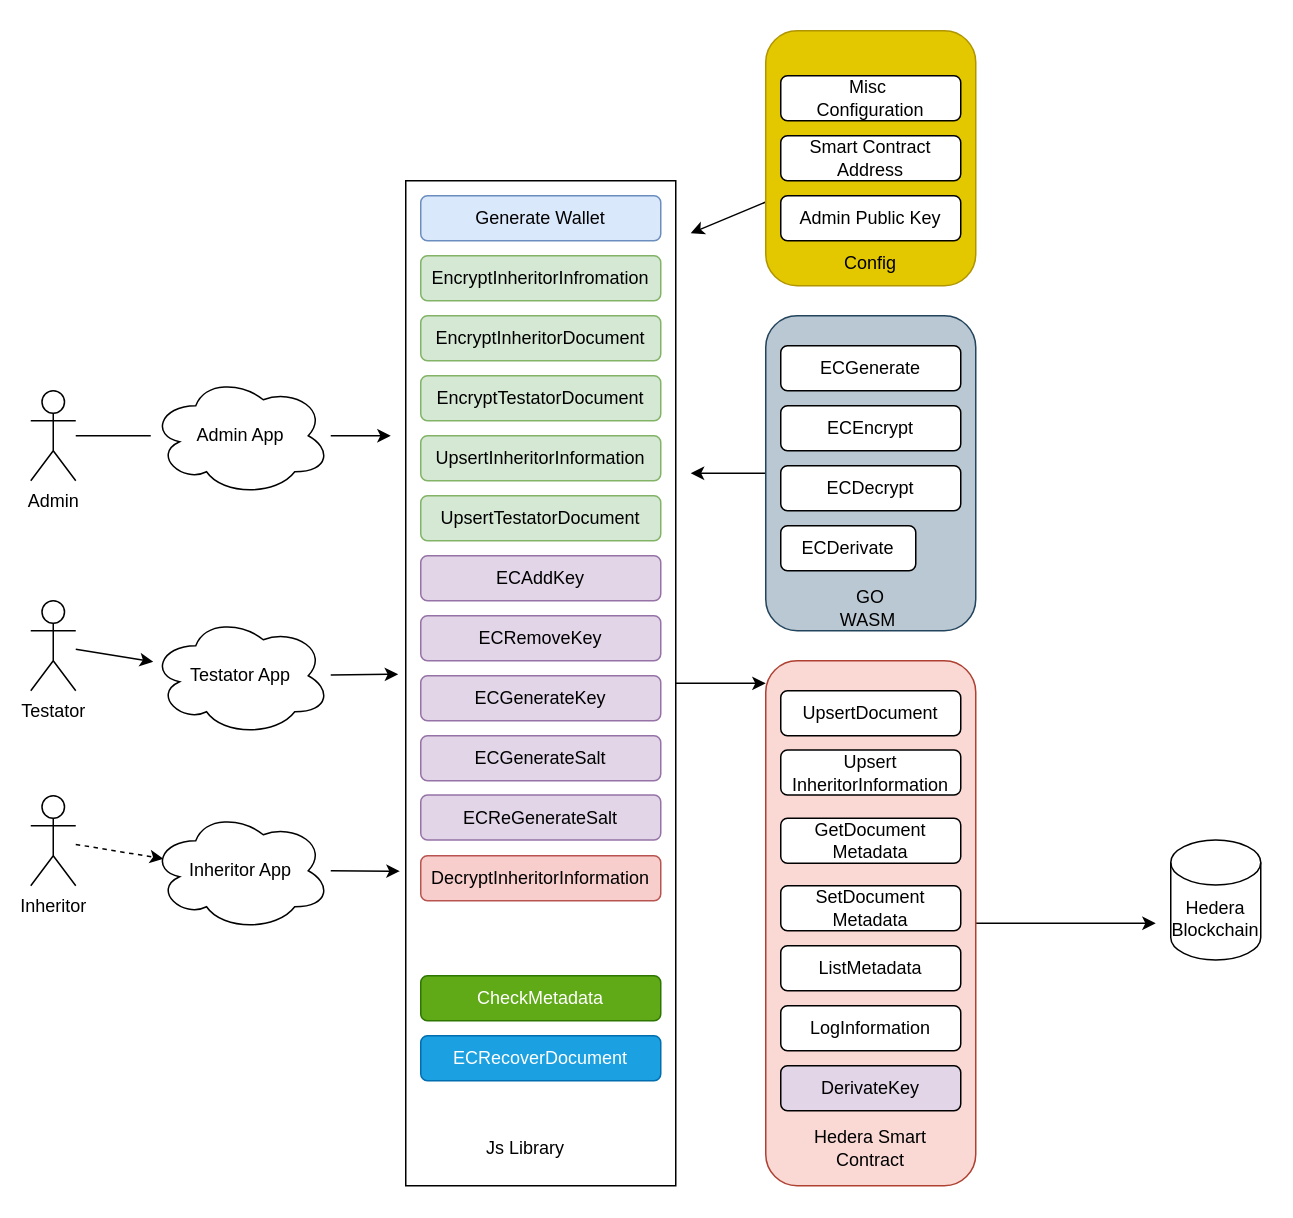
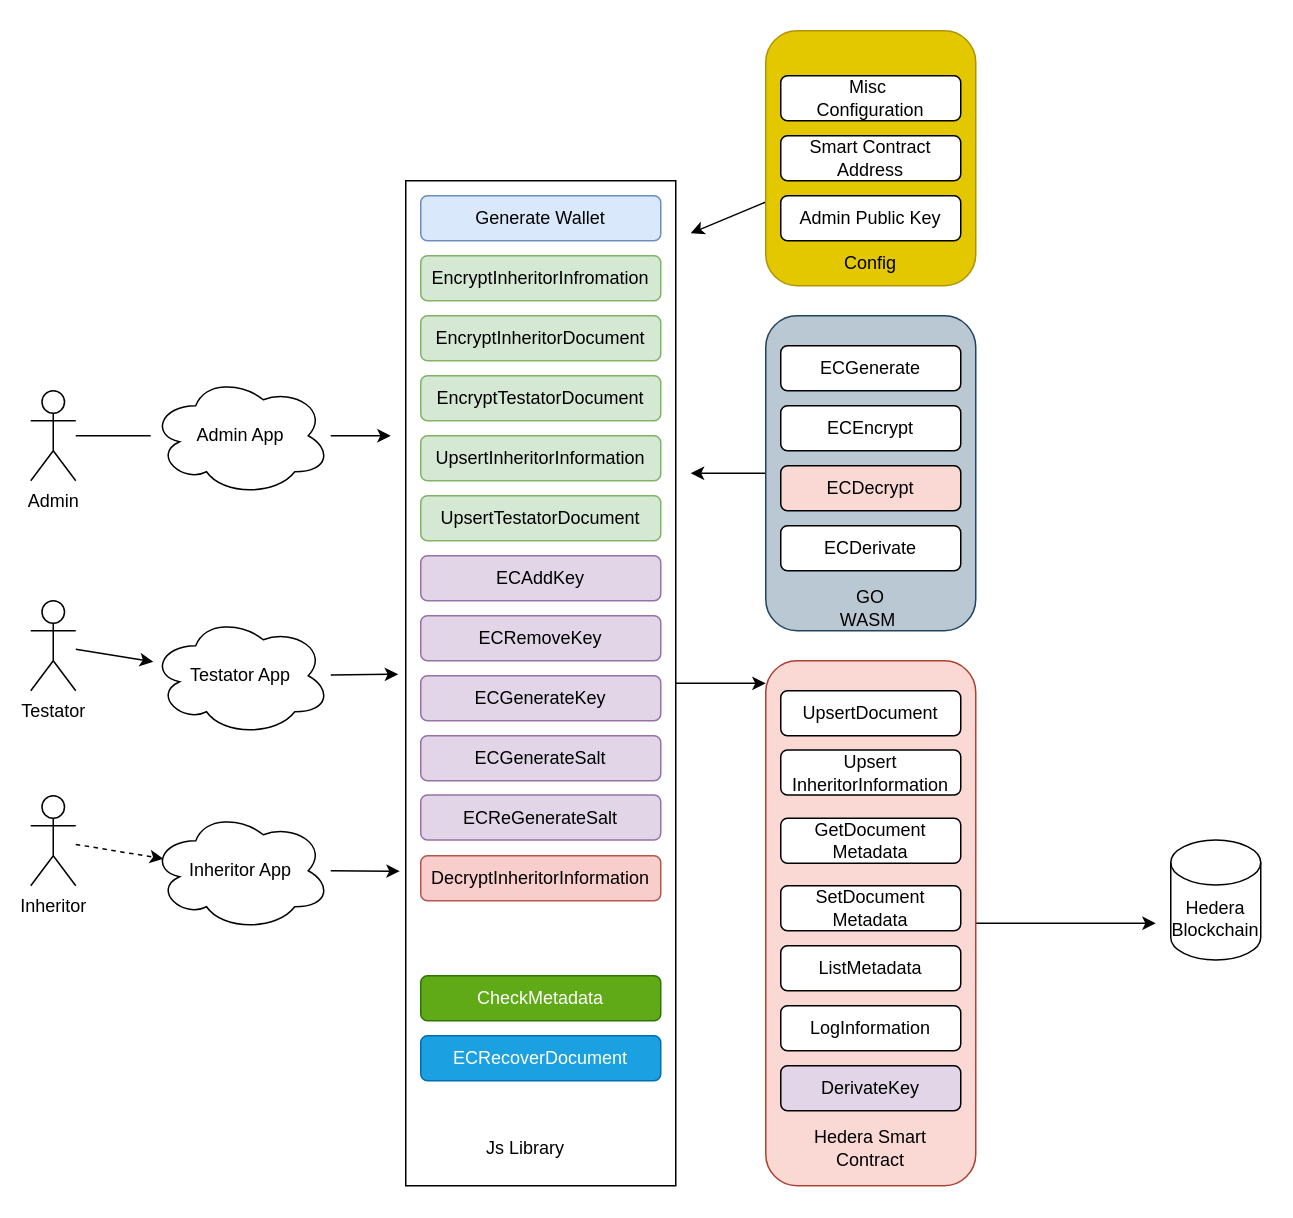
(871, 488) -> (871, 488)
(848, 548) -> (871, 548)
